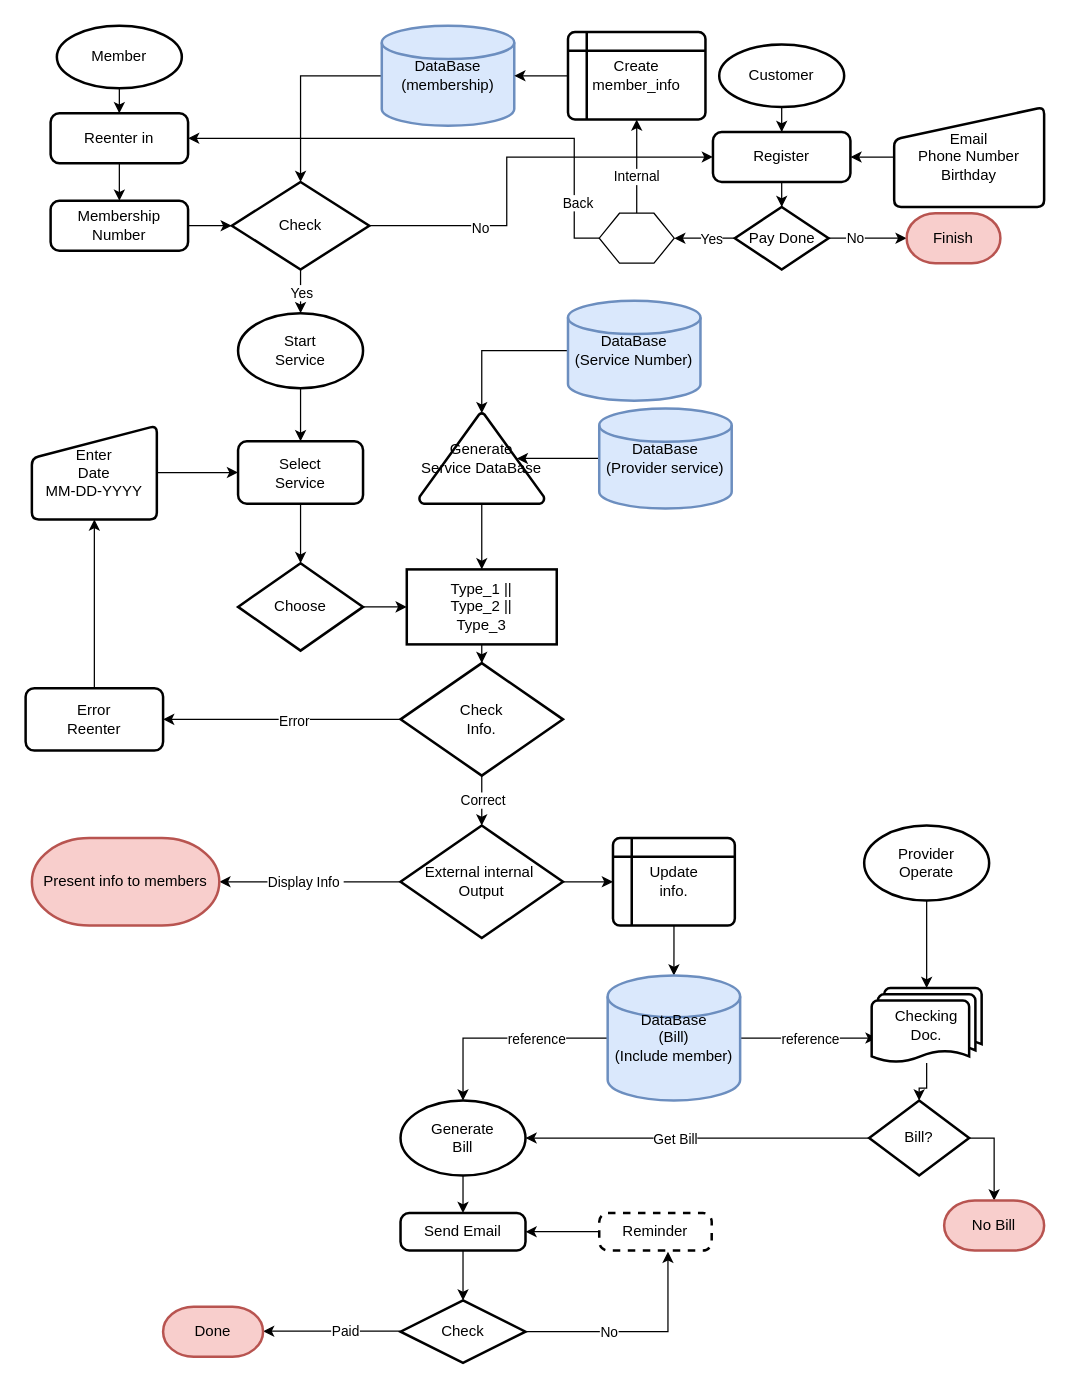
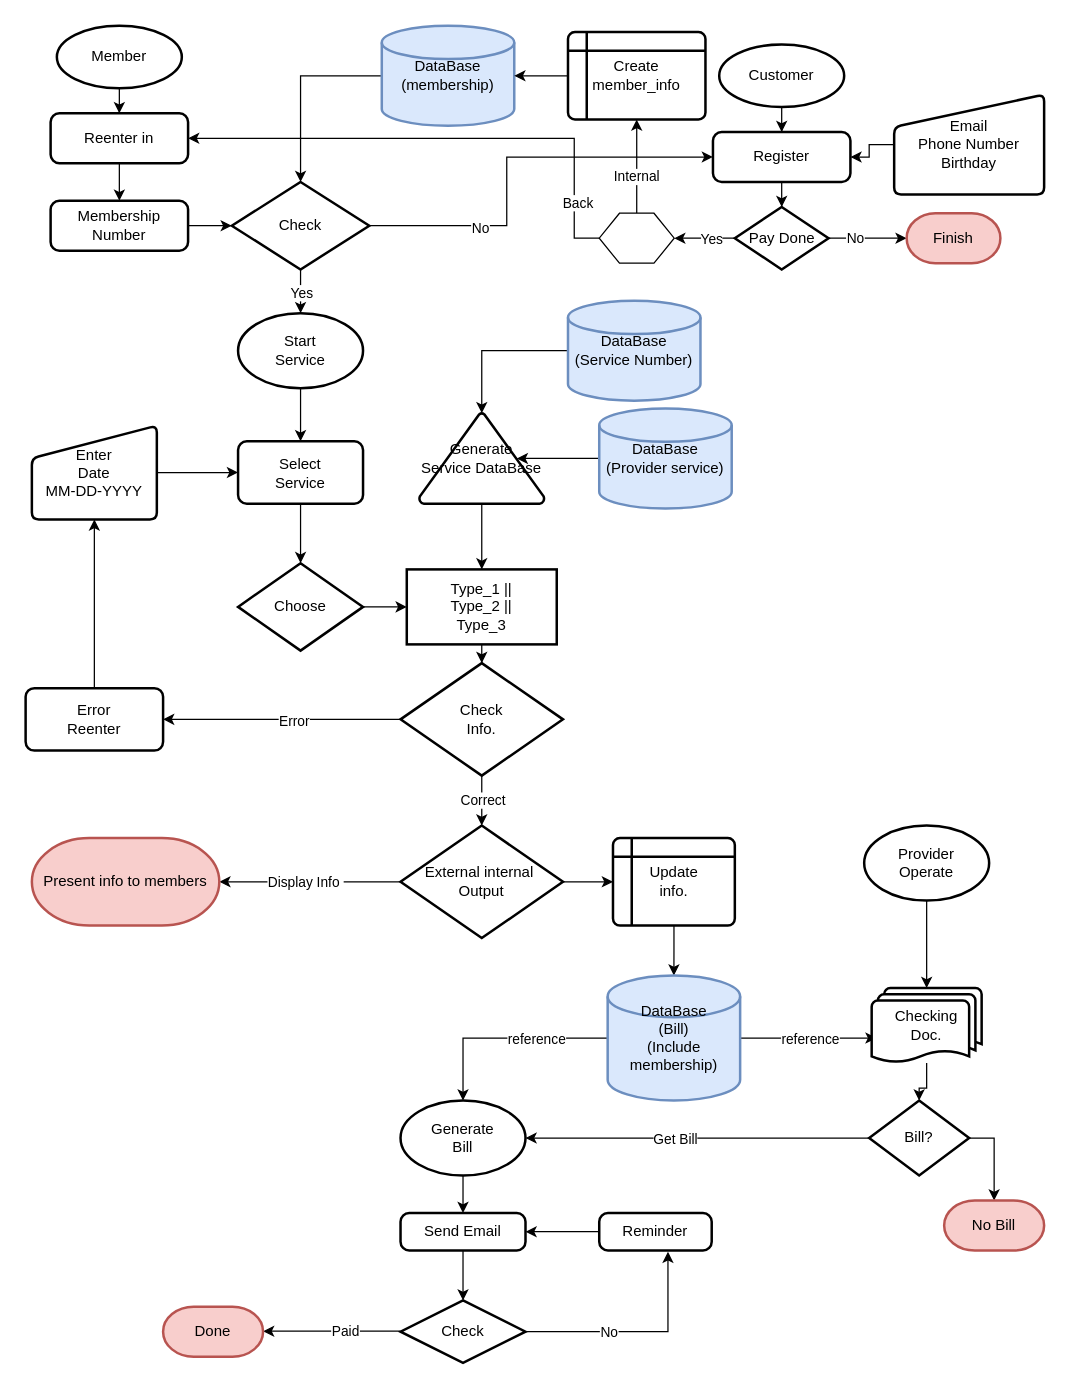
(969, 157) -> (969, 144)
(674, 1038) -> (674, 1038)
(656, 1232) -> (656, 1232)
